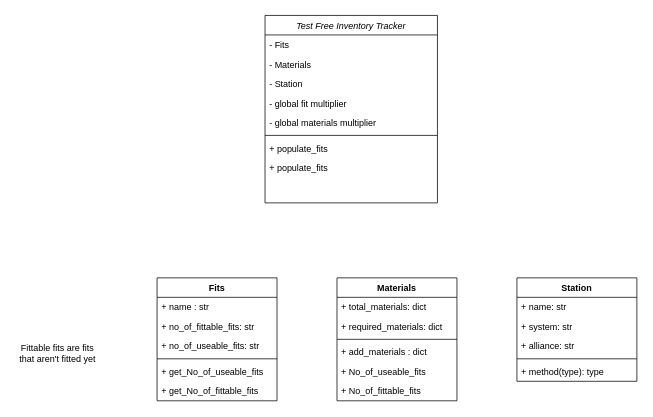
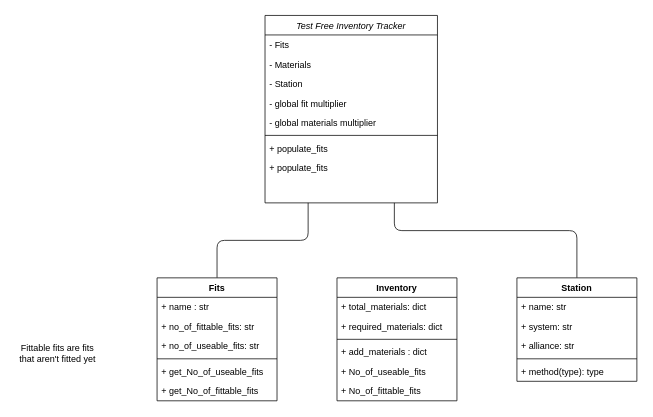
none -> (496, 231)
none -> (262, 240)
(397, 288) -> (397, 288)
